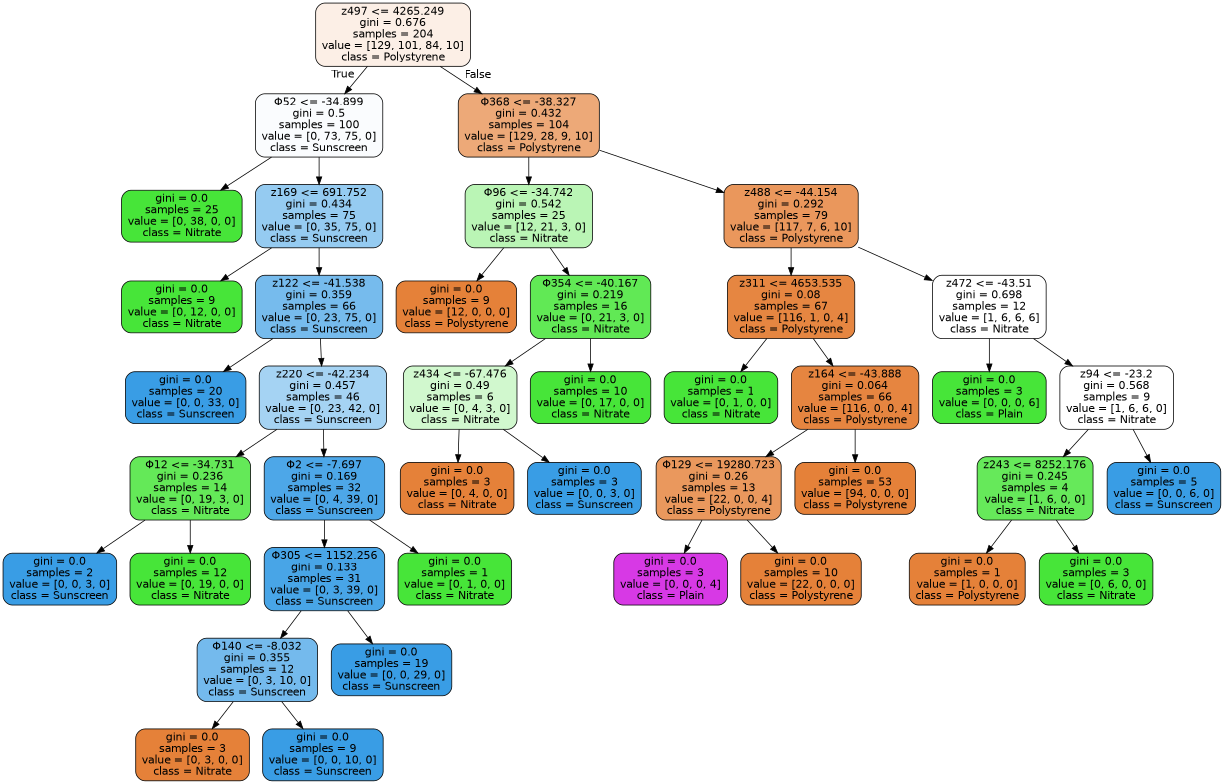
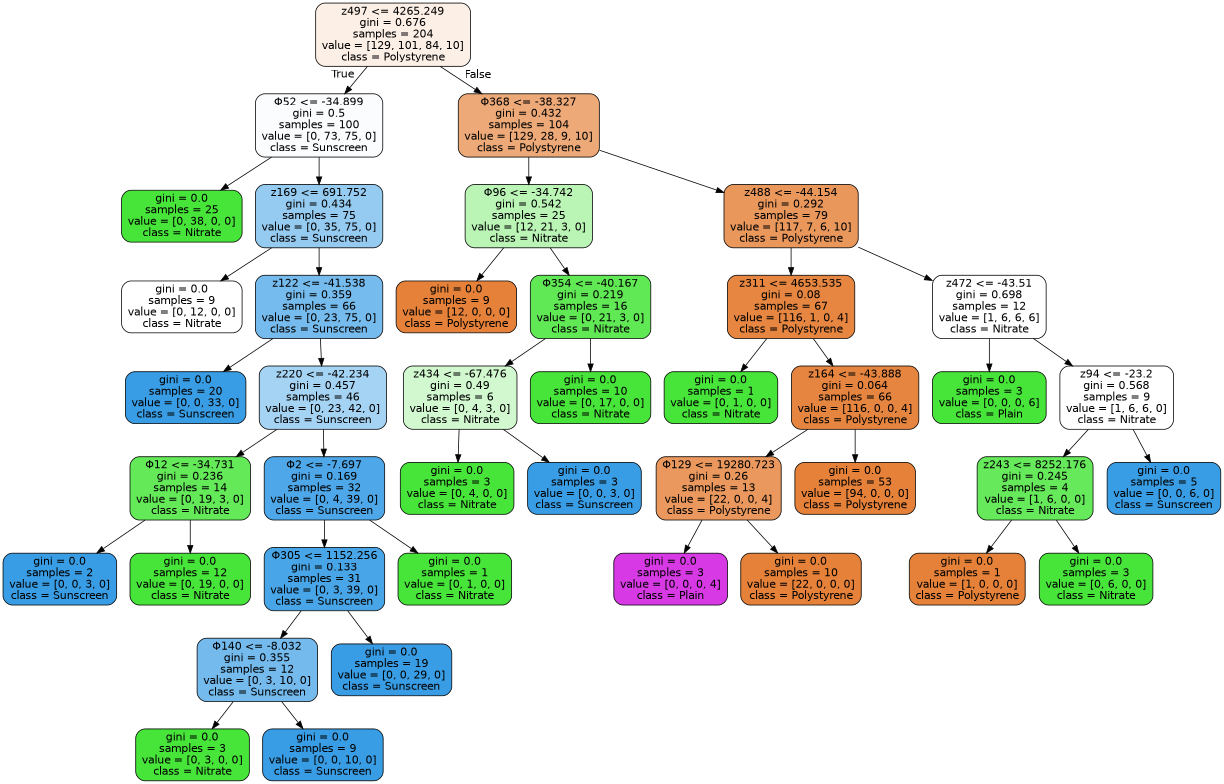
(182, 307) -> (182, 307)
(457, 488) -> (457, 488)
(193, 755) -> (193, 755)
